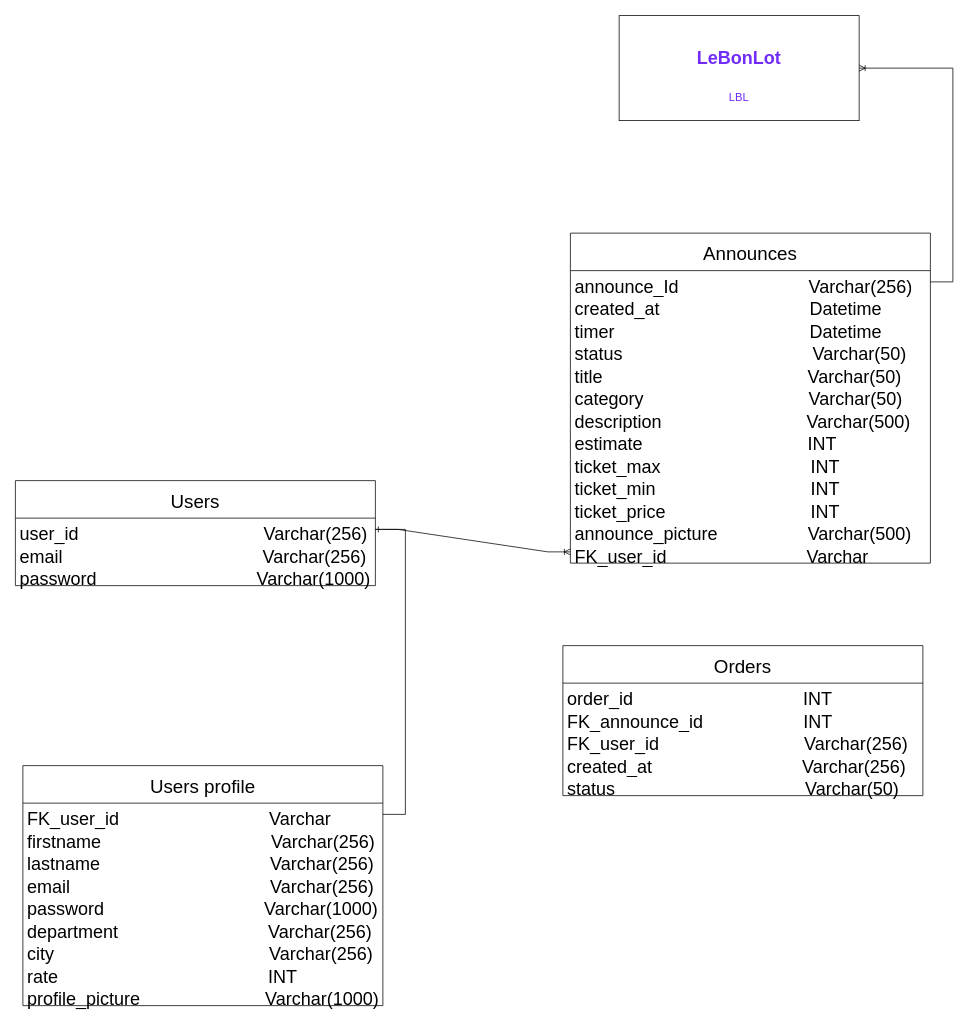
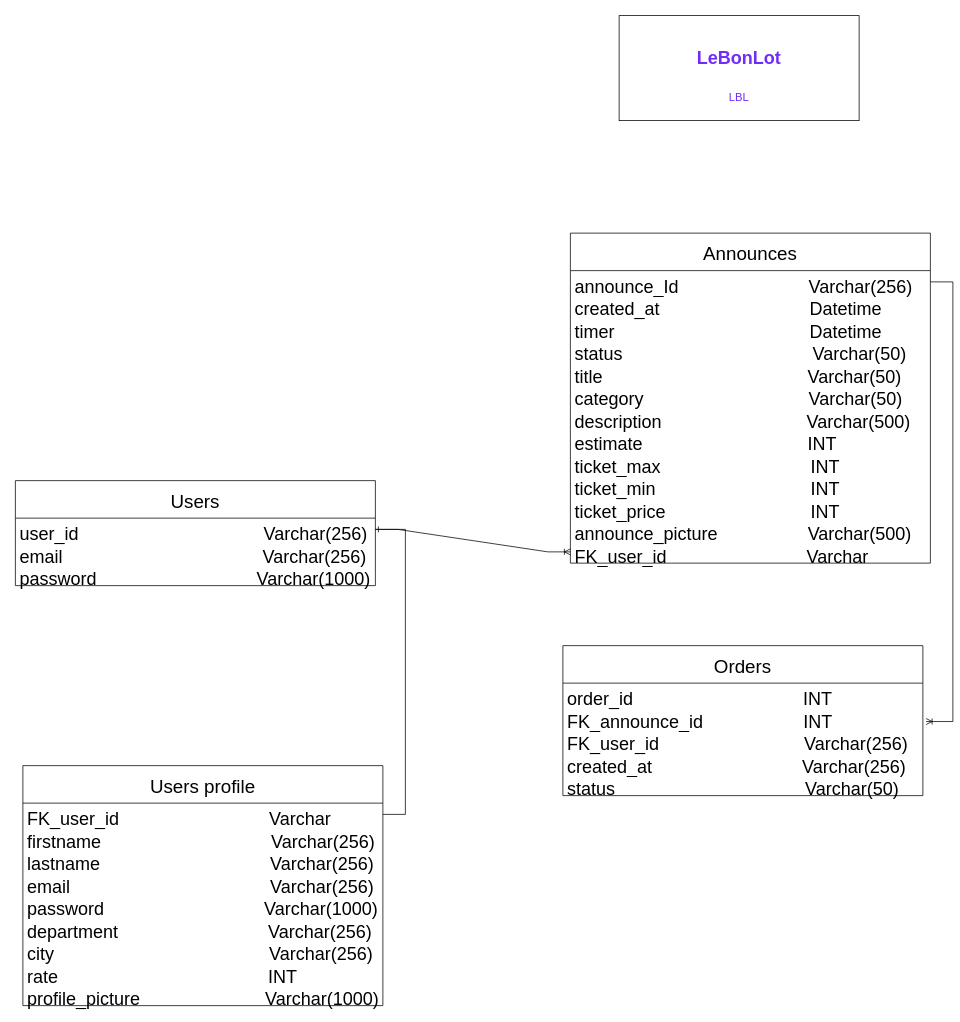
(953, 130) -> (941, 721)
